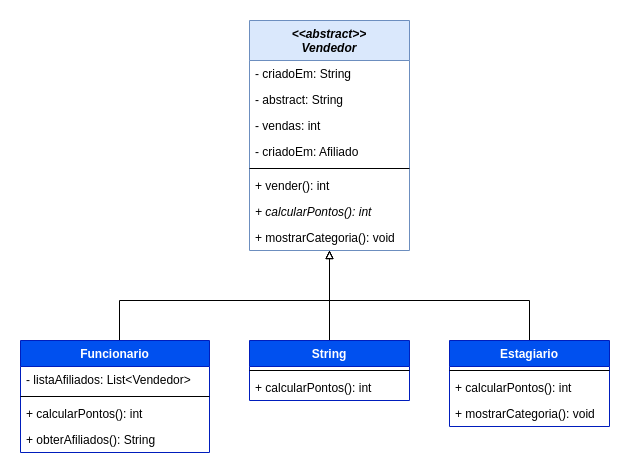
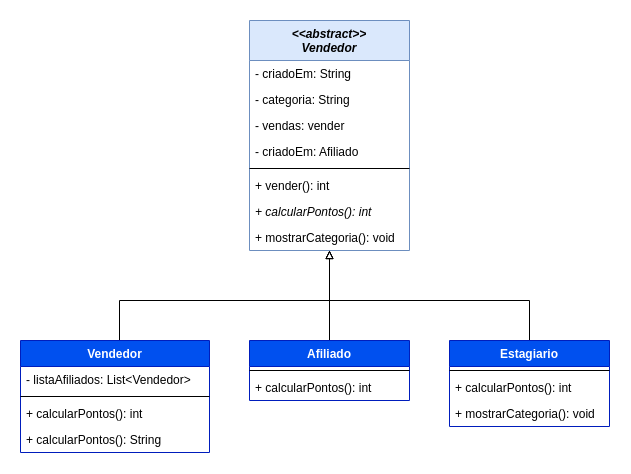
(309, 100) -> (311, 100)
(292, 126) -> (304, 126)
(115, 354) -> (115, 354)
(329, 354) -> (329, 354)
(102, 440) -> (104, 440)
